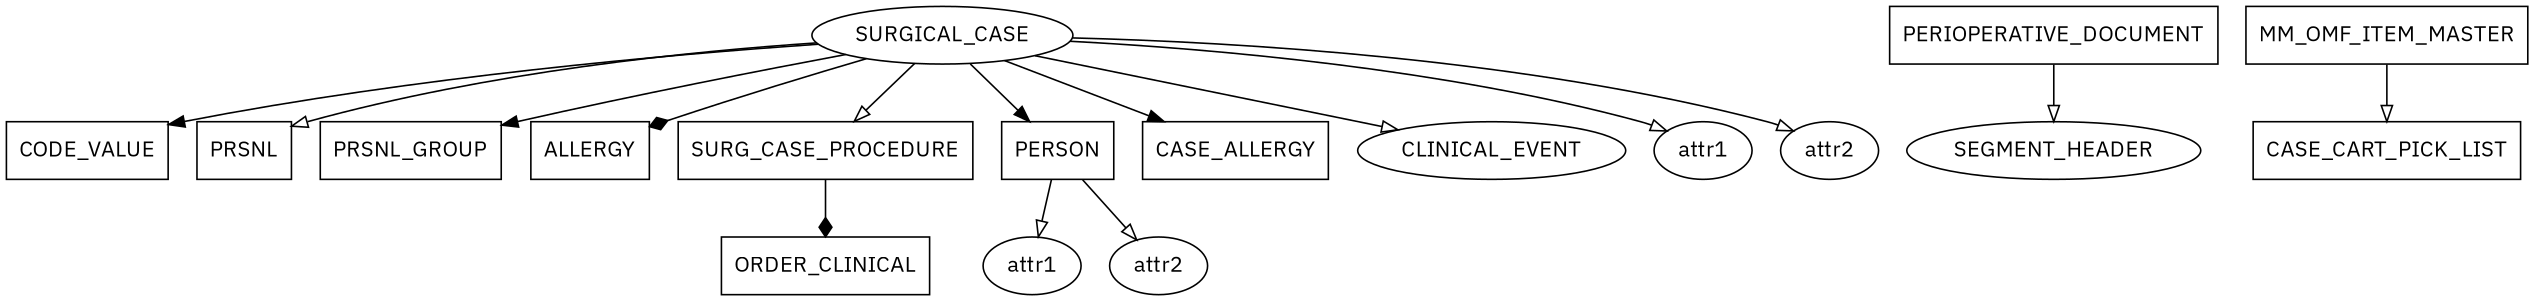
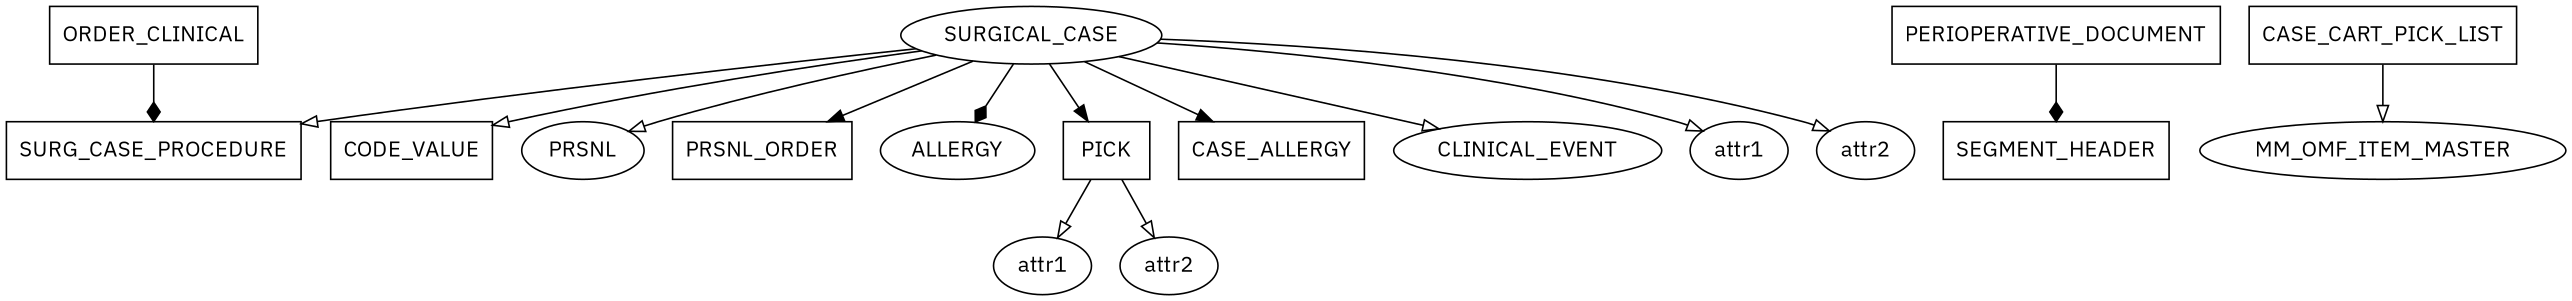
(2387, 35) -> (2383, 151)
(437, 81) -> (714, 82)
(2054, 85) -> (2056, 83)
(2387, 85) -> (2383, 85)
(244, 151) -> (583, 151)
(411, 151) -> (762, 151)
(590, 151) -> (958, 151)
(1058, 151) -> (1107, 151)
(2054, 151) -> (2056, 151)
(826, 199) -> (154, 83)
